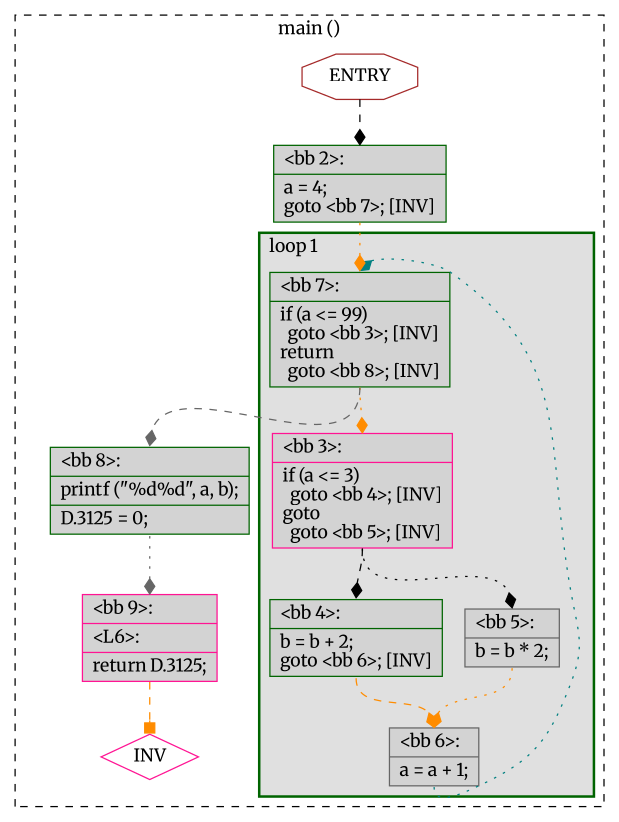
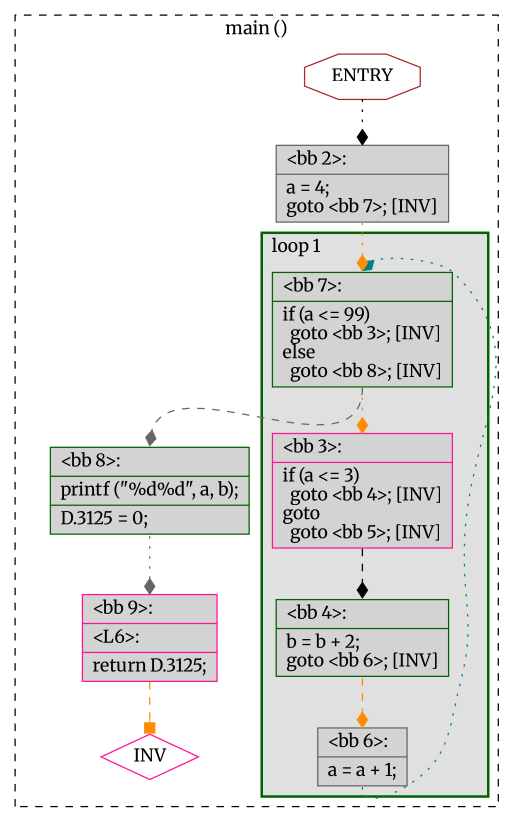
(360, 114) -> (362, 114)
(360, 184) -> (362, 184)
(307, 353) -> (299, 353)
(512, 638) -> none
